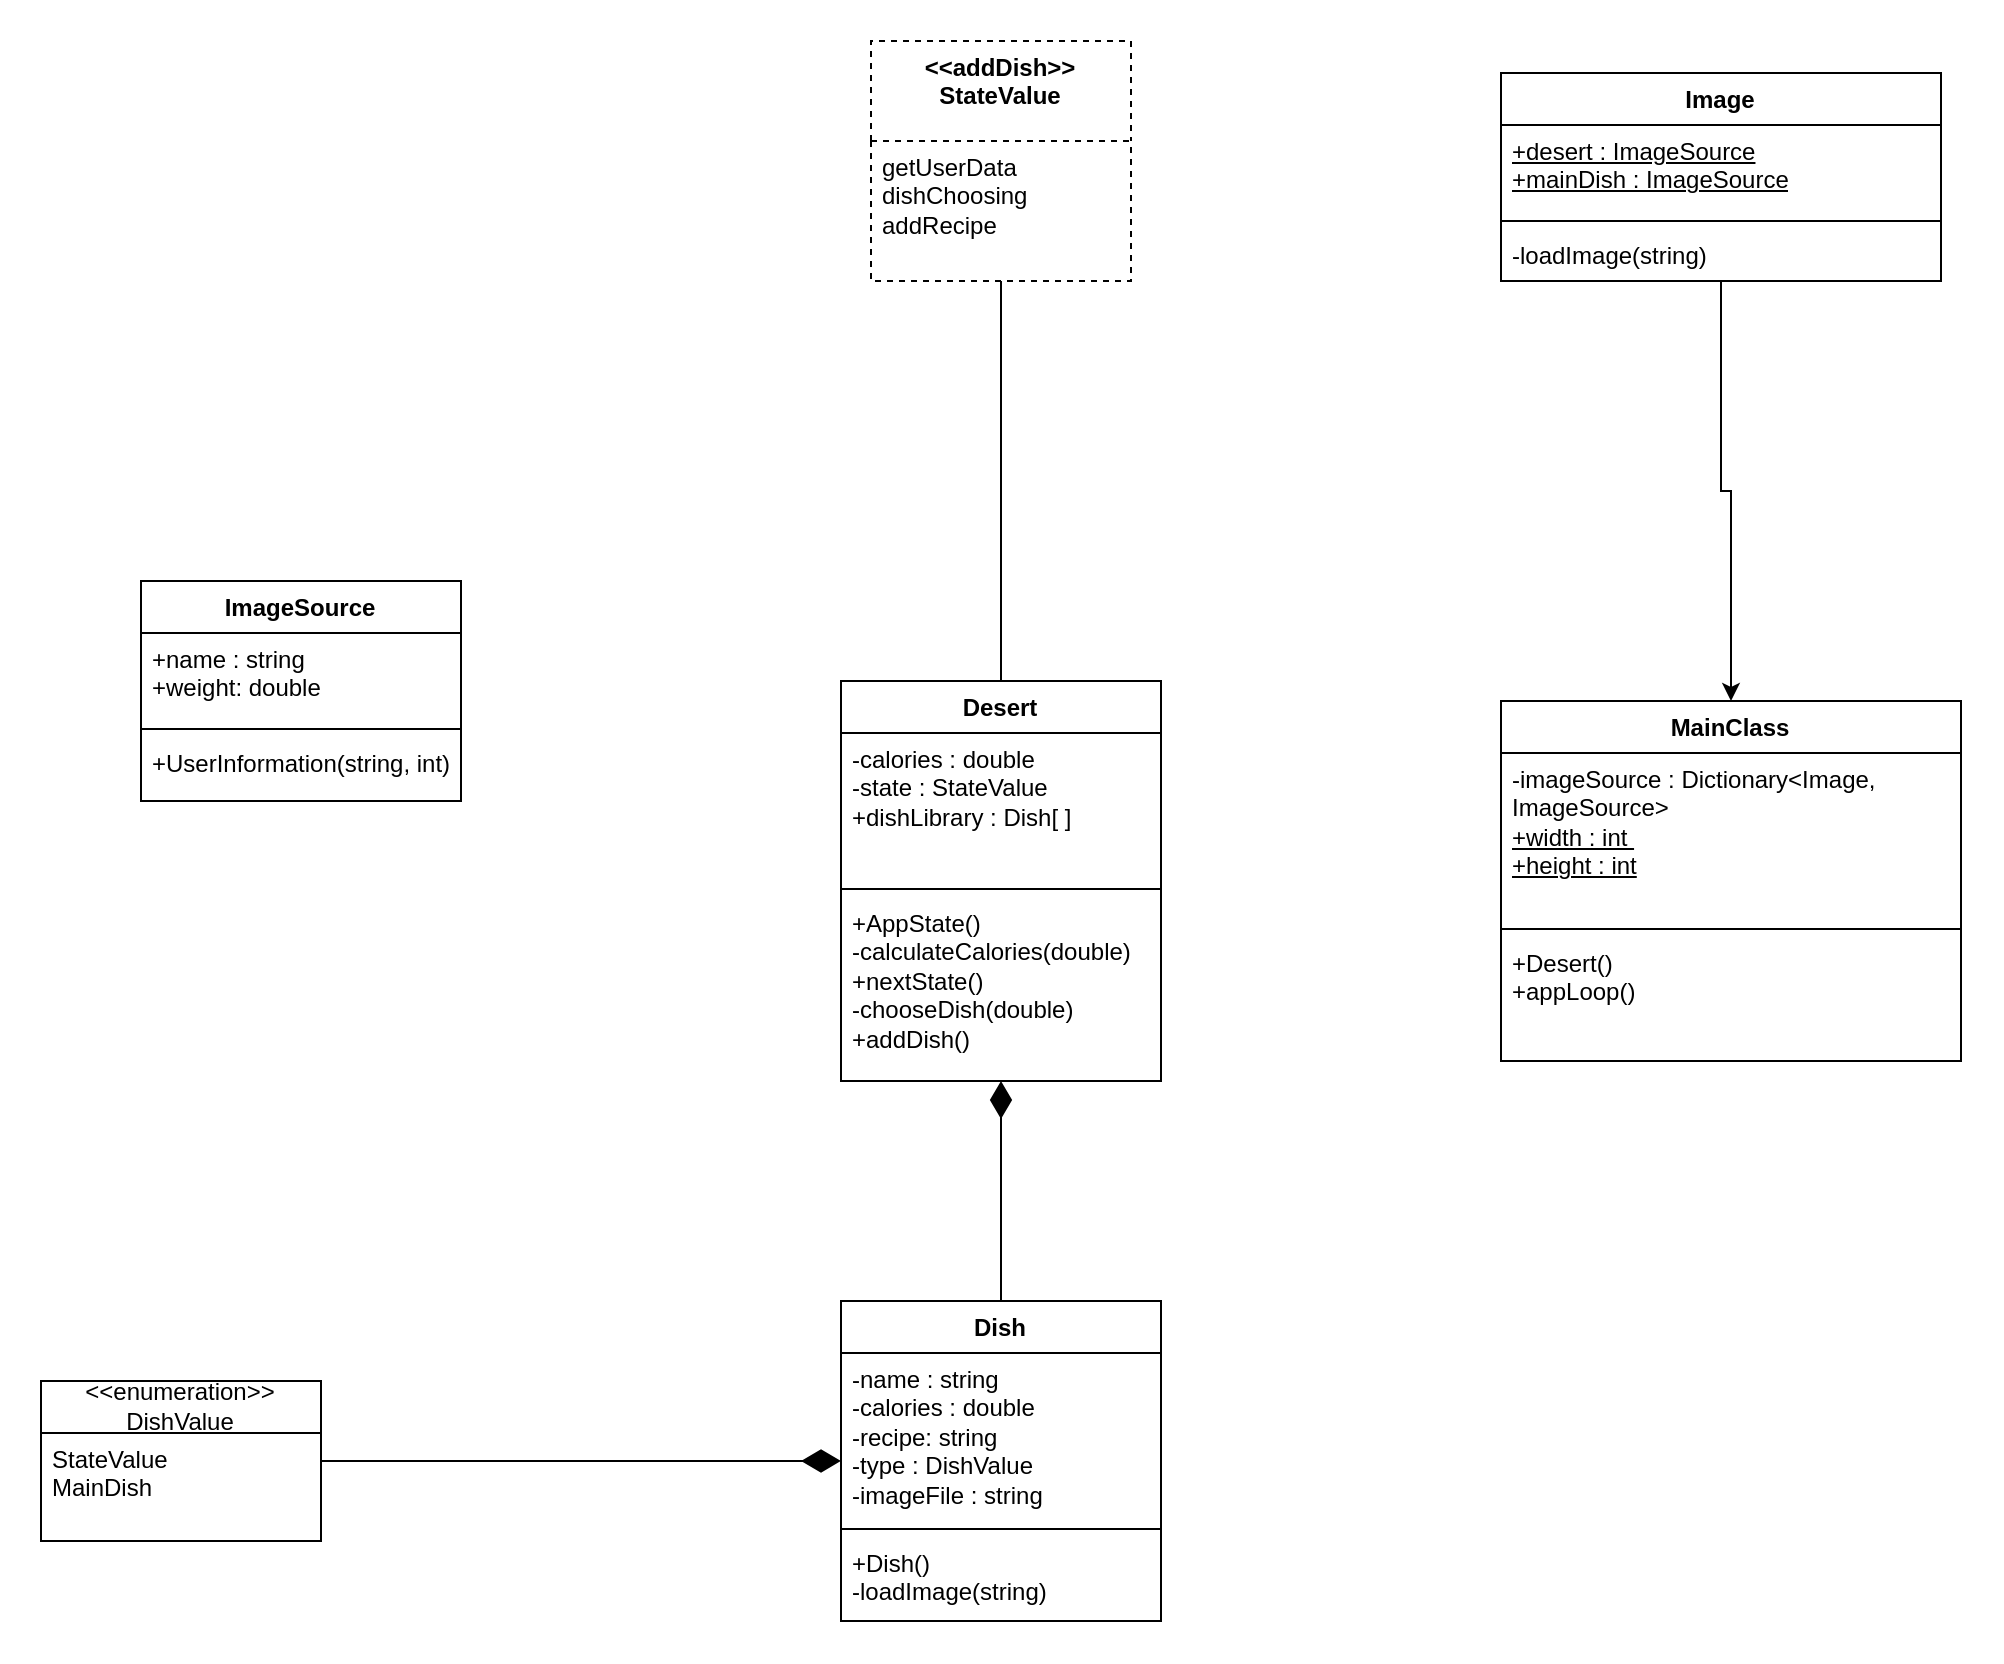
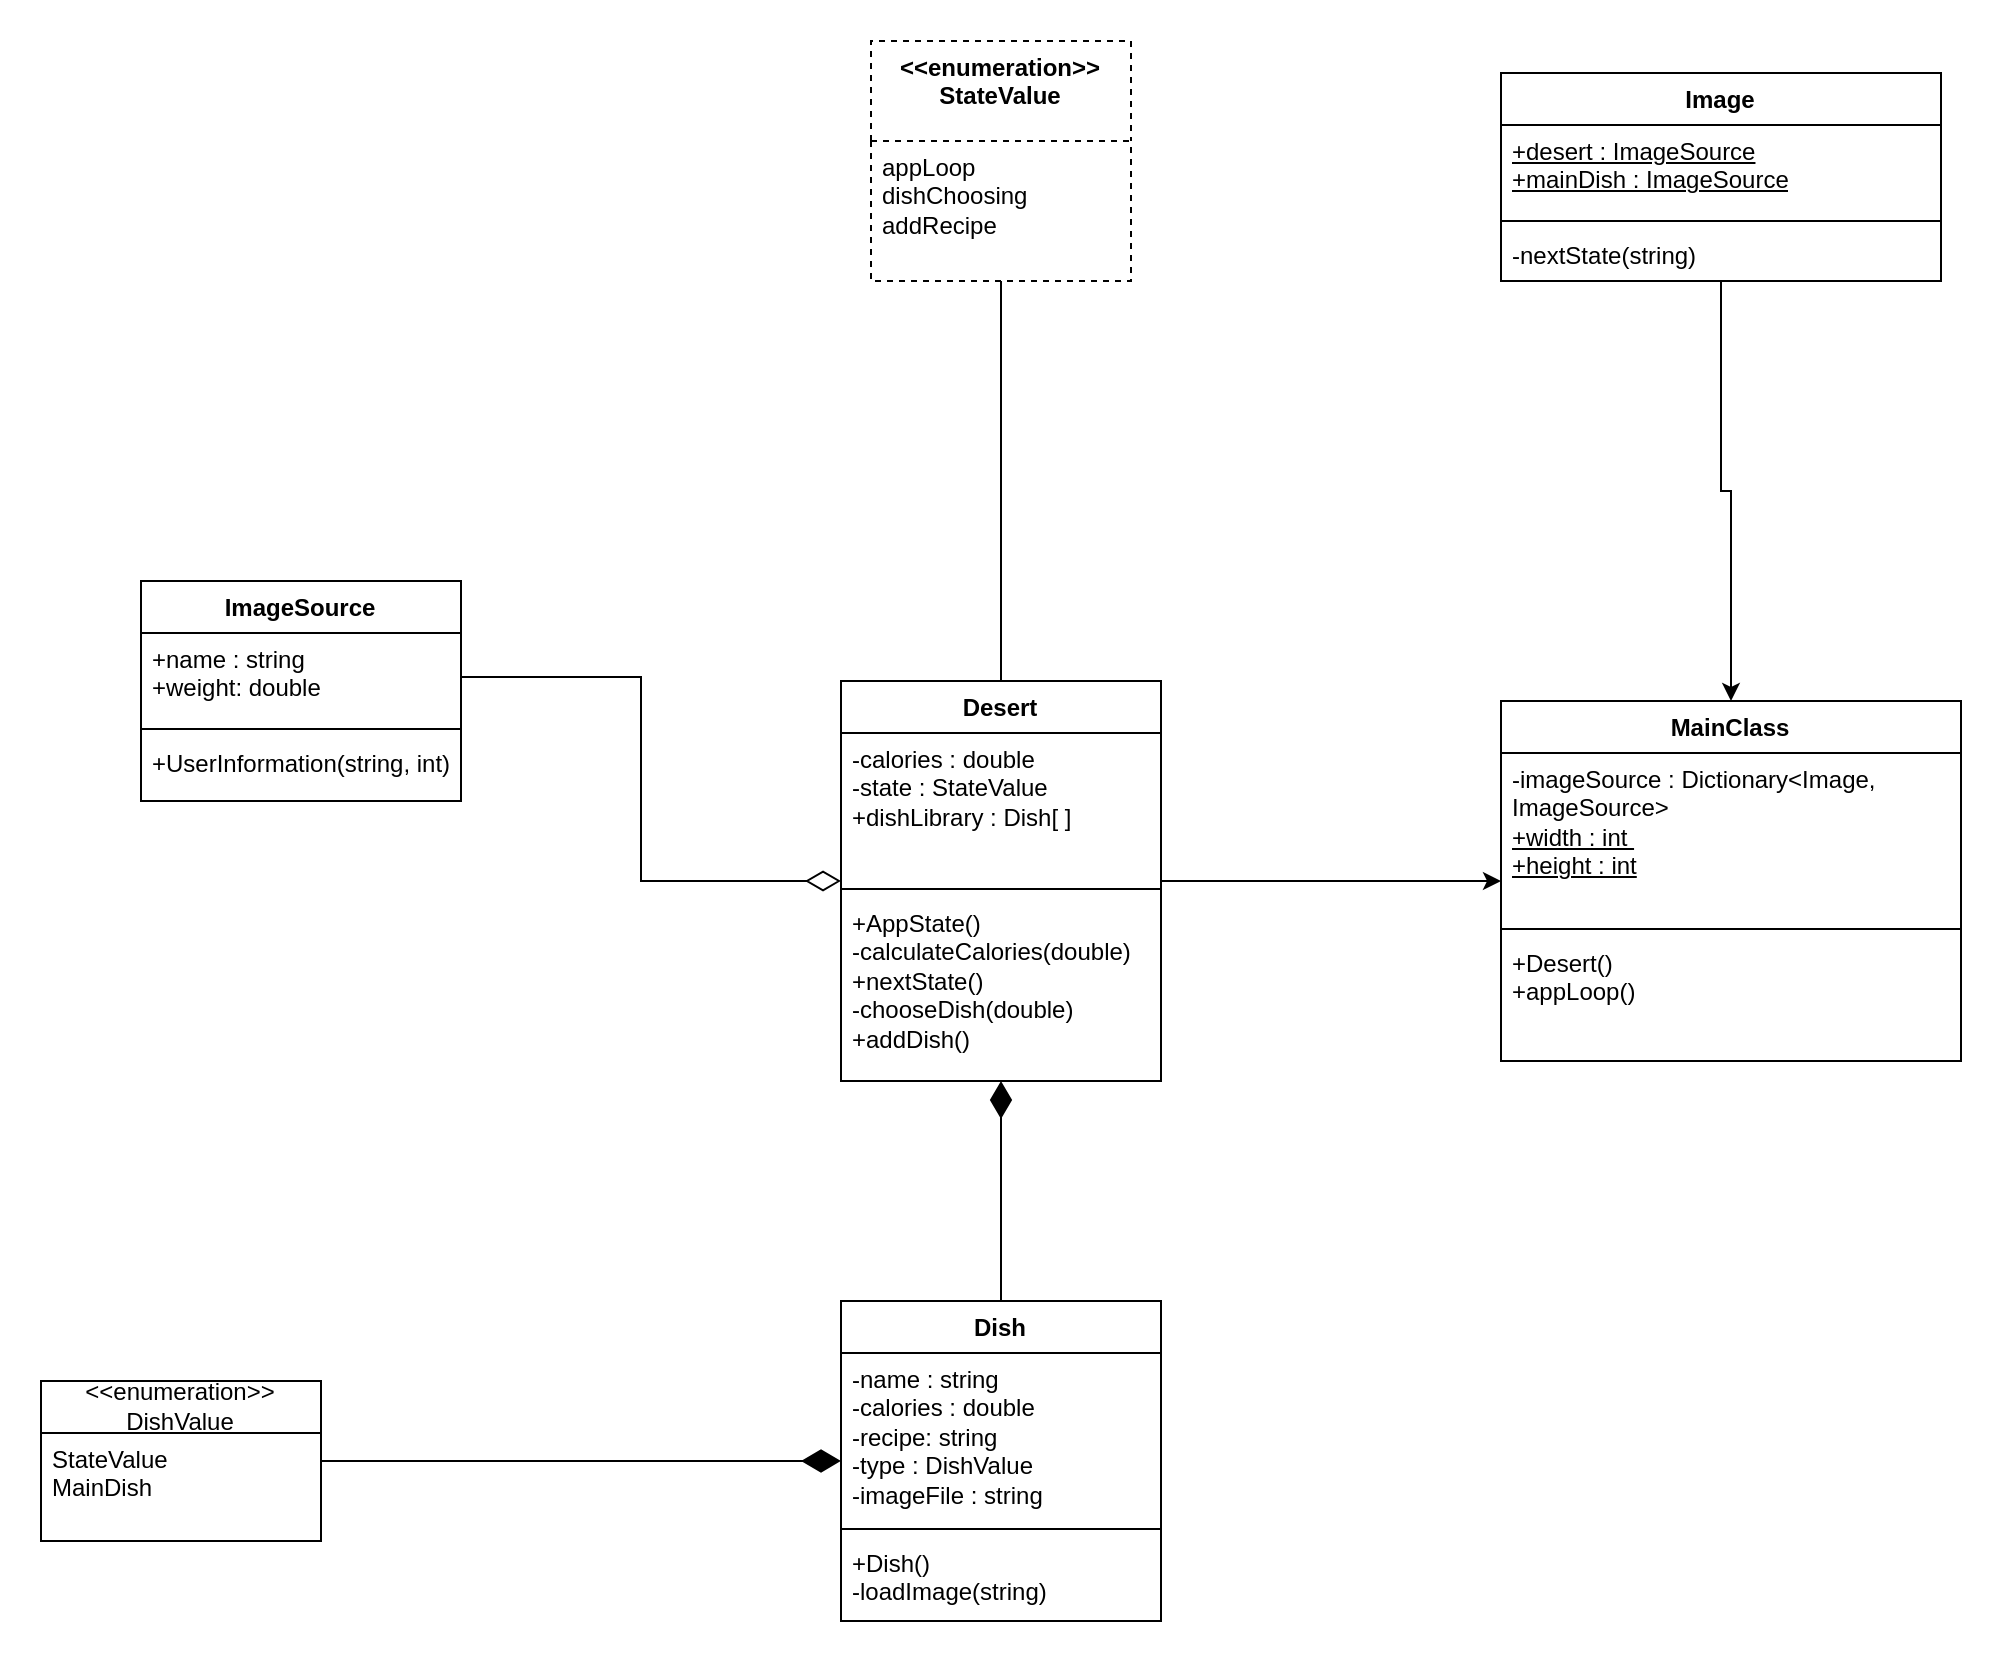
(1001, 84) -> (1001, 84)
(957, 198) -> (957, 198)
(1628, 257) -> (1631, 257)
none -> (641, 773)
none -> (1326, 881)
